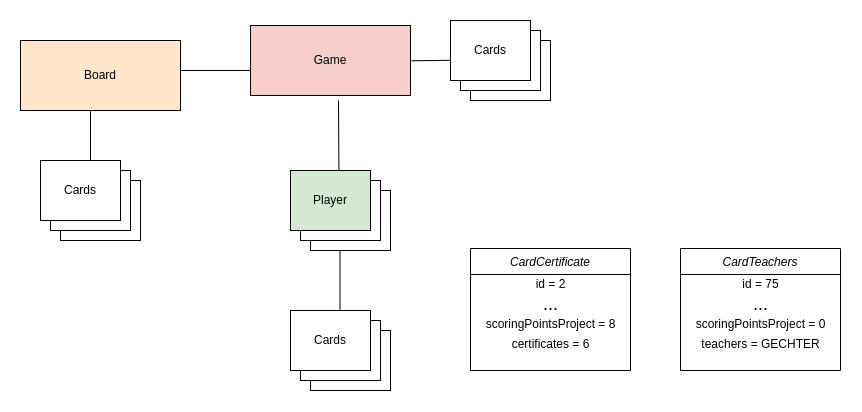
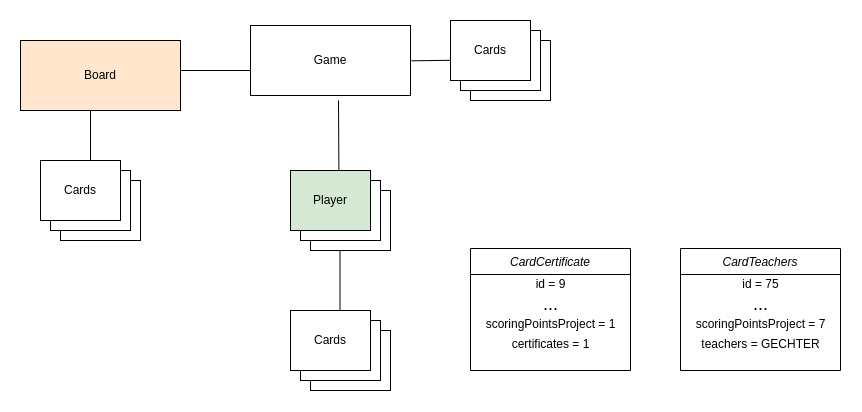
(331, 61) -> (331, 61)
(551, 285) -> (551, 285)
(551, 325) -> (551, 325)
(761, 325) -> (761, 325)
(551, 345) -> (551, 345)
